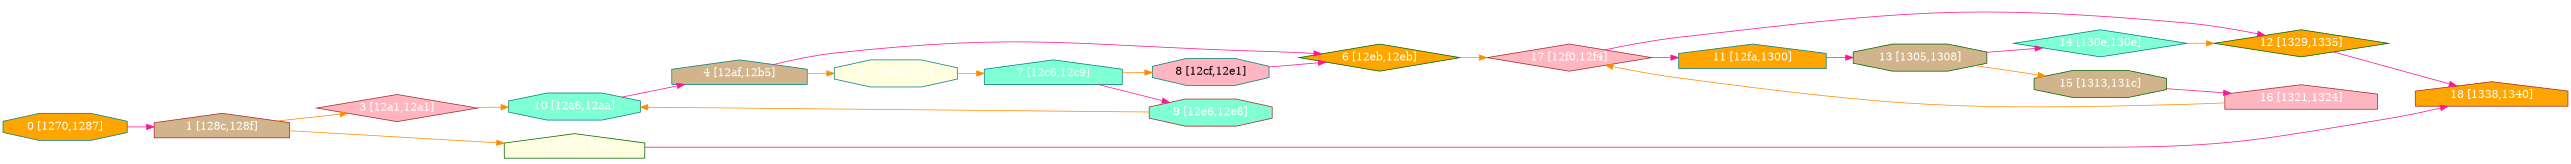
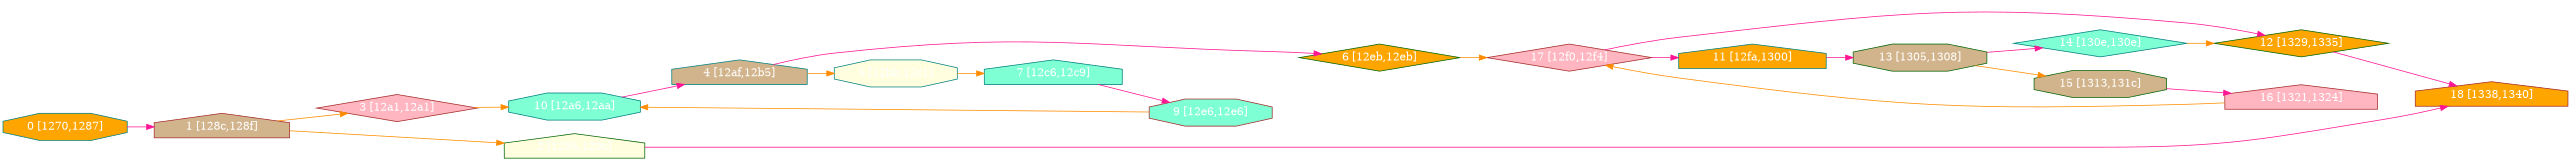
(1211, 72) -> none
